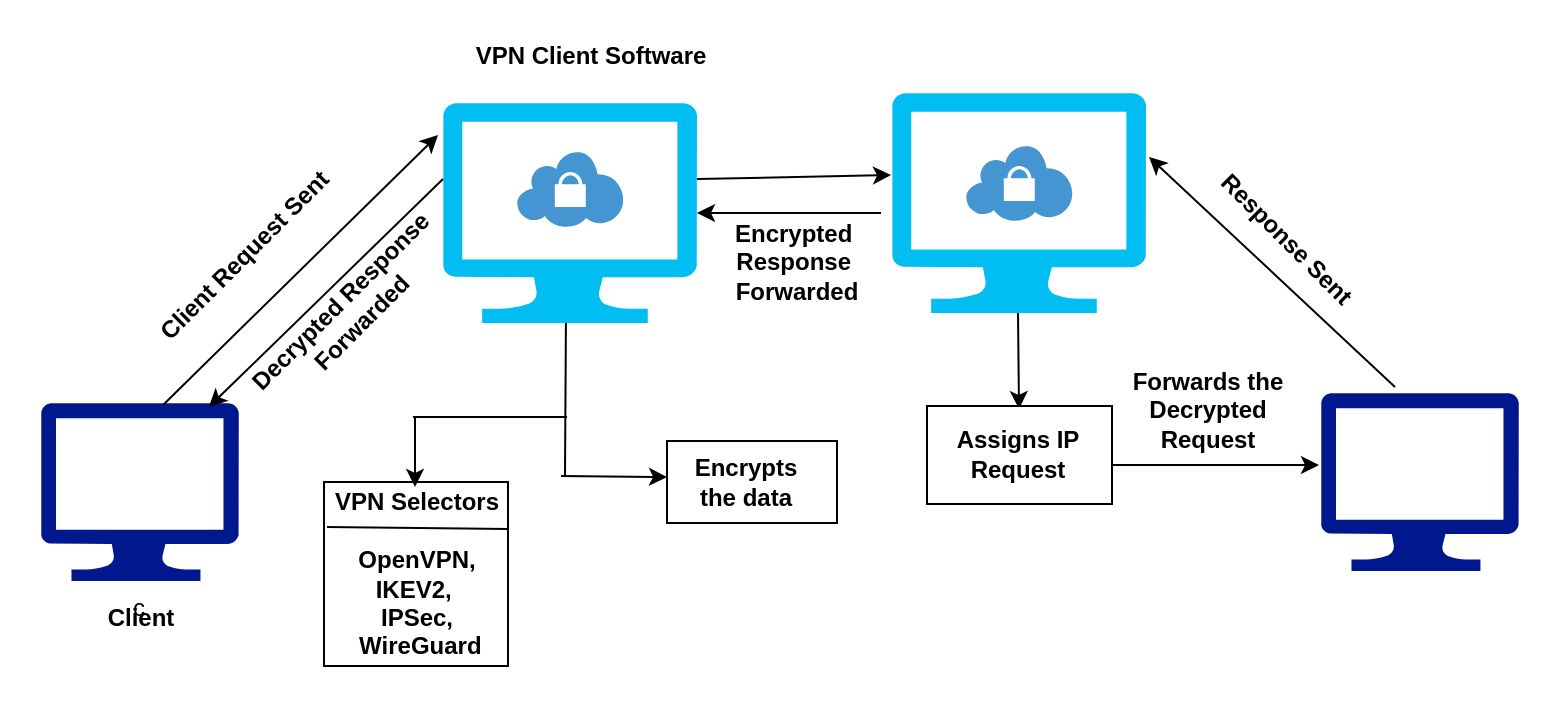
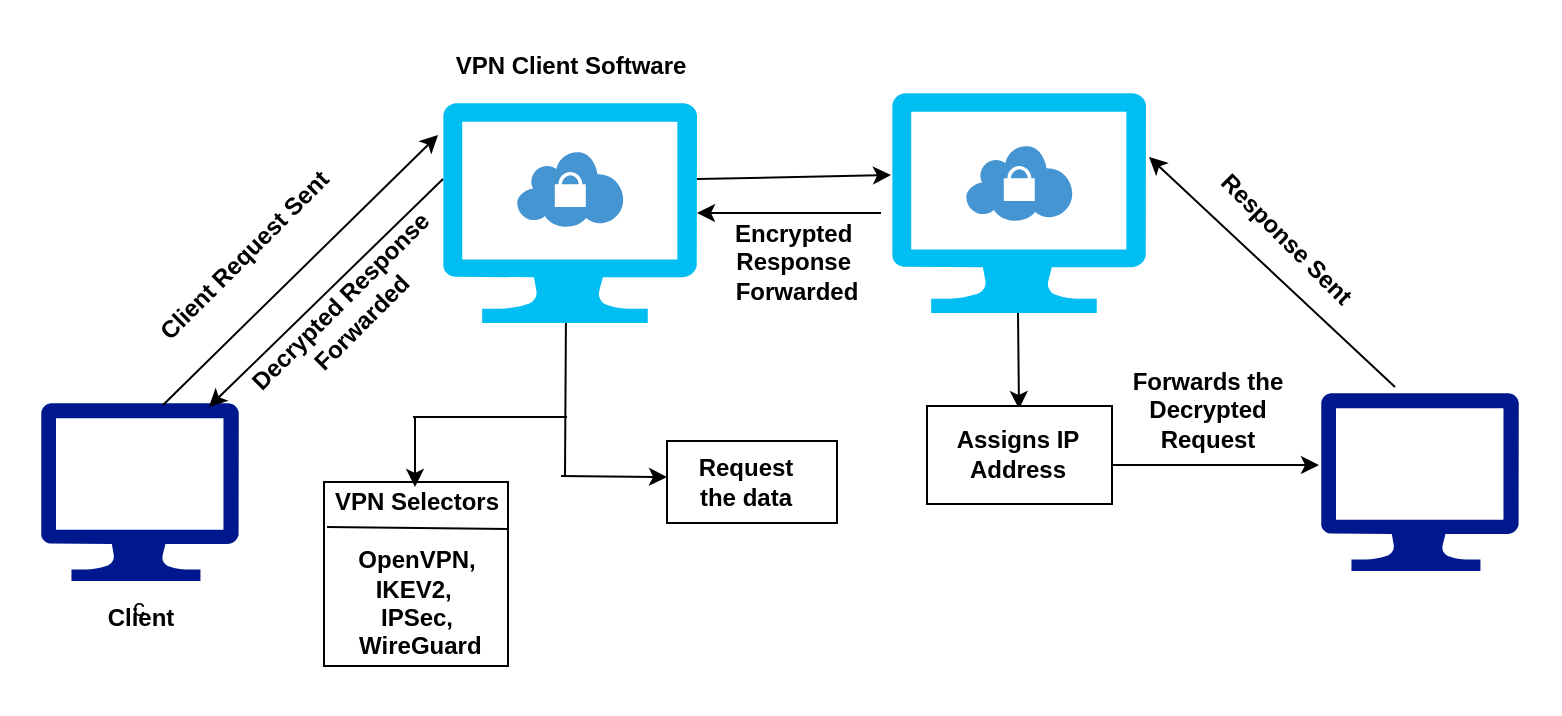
(590, 57) -> (570, 67)
(1019, 455) -> (1019, 455)
(747, 483) -> (747, 483)
